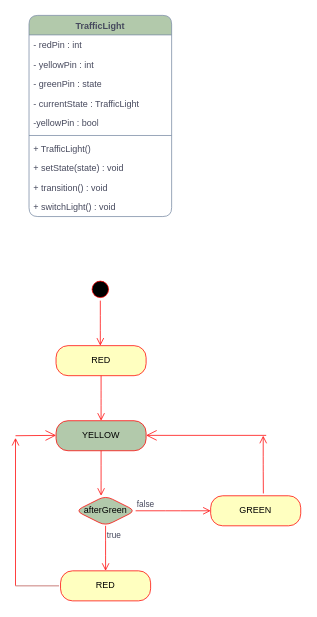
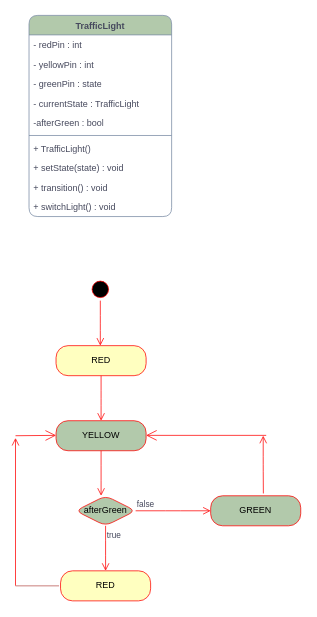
(68, 124) -> (74, 124)
(255, 510) -> (255, 510)
